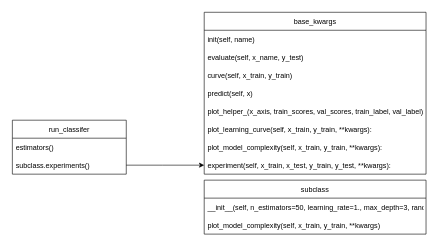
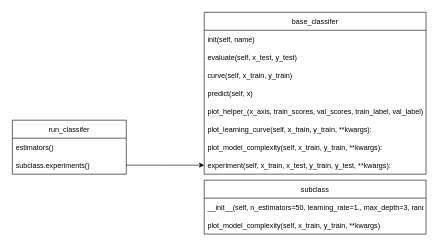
(315, 22) -> (315, 22)
(262, 58) -> (262, 58)
